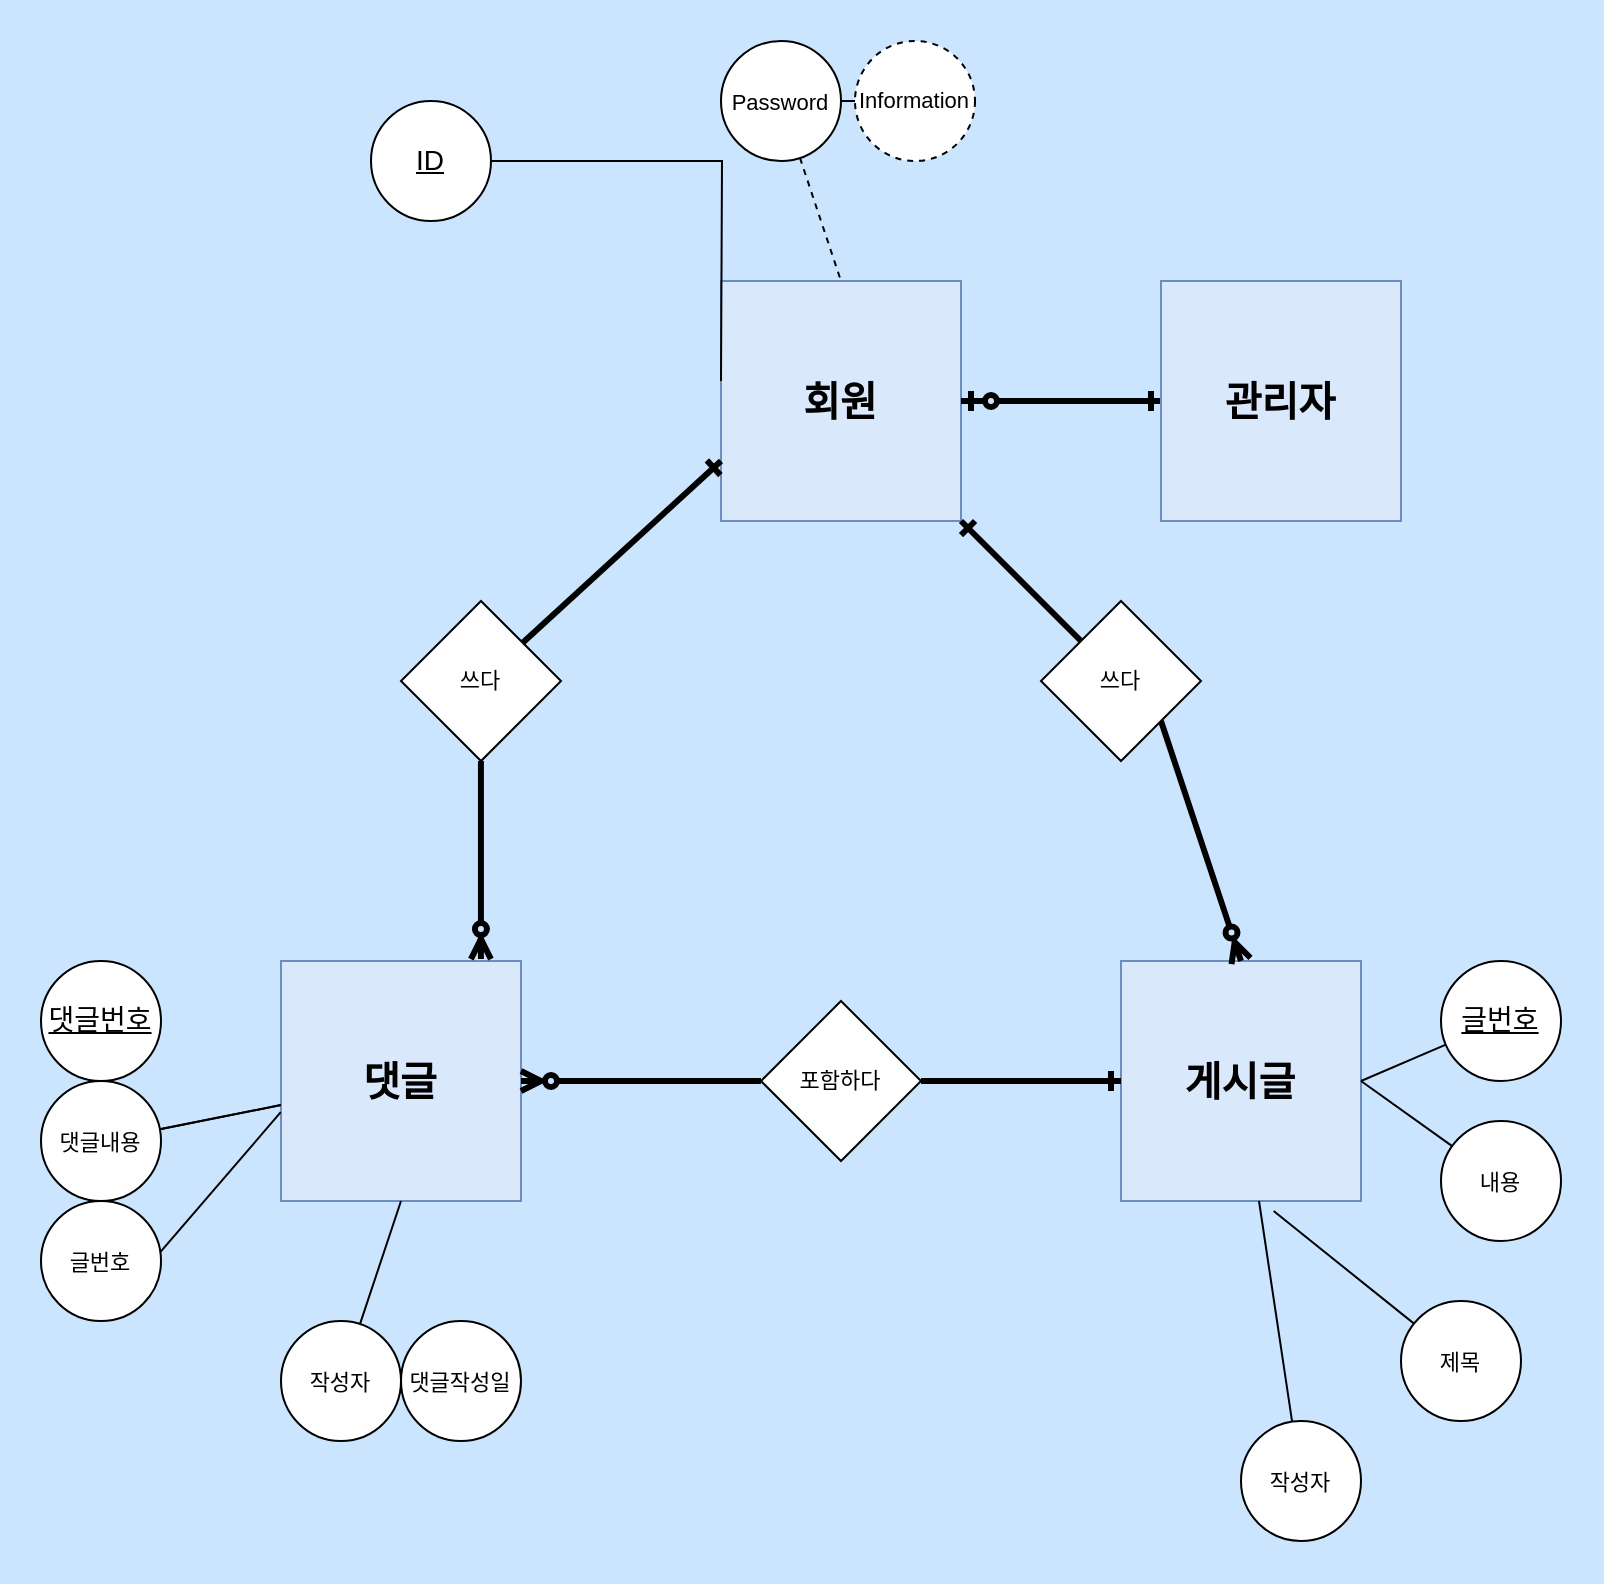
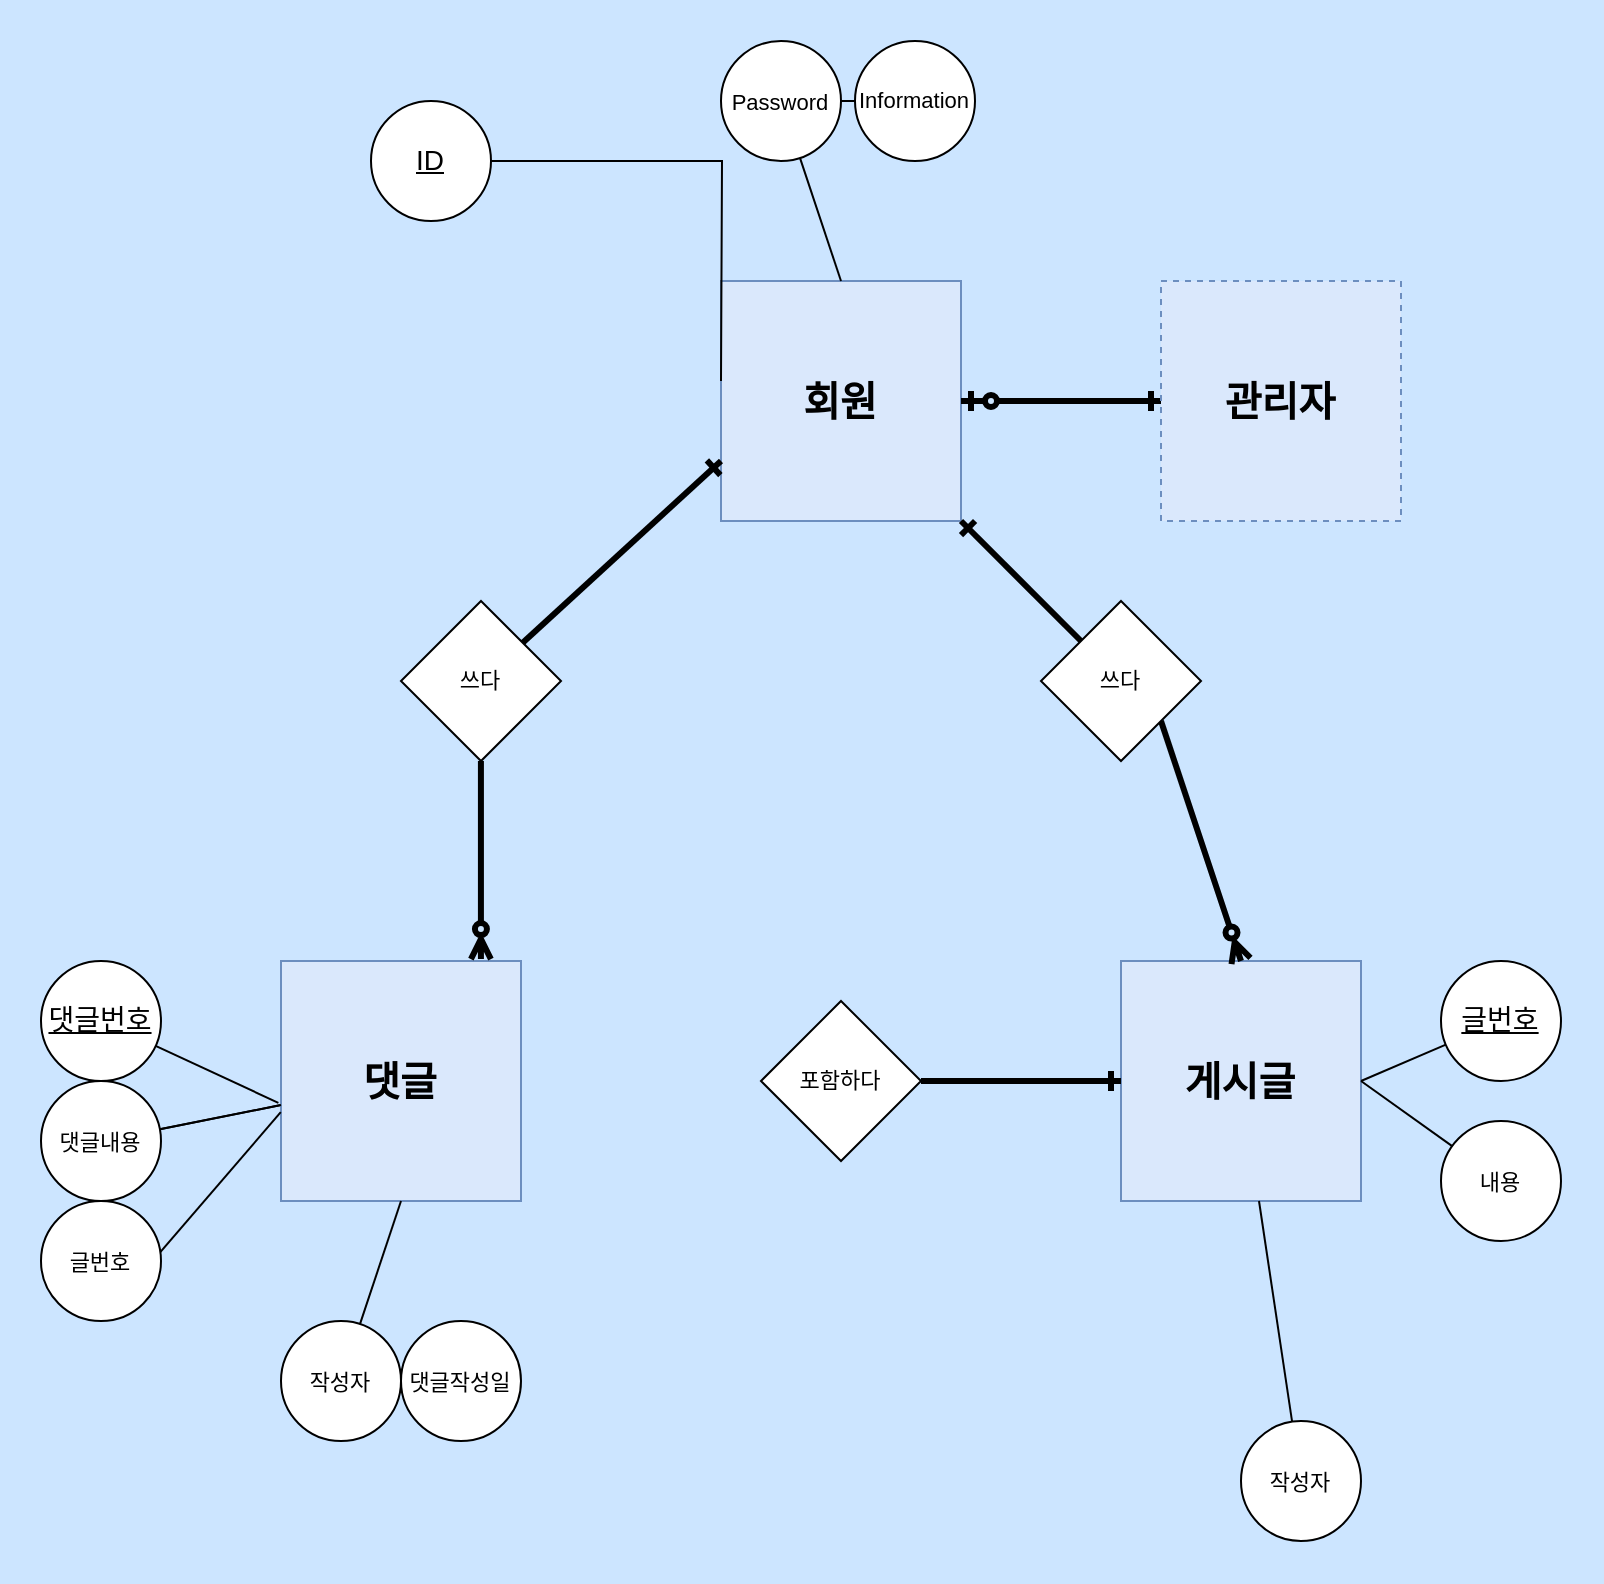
(915, 101) -> (915, 101)
(821, 221) -> (821, 221)
(1281, 401) -> (1281, 401)
none -> (217, 1074)
(660, 1081) -> none
(1344, 1268) -> none
(1461, 1361) -> none
